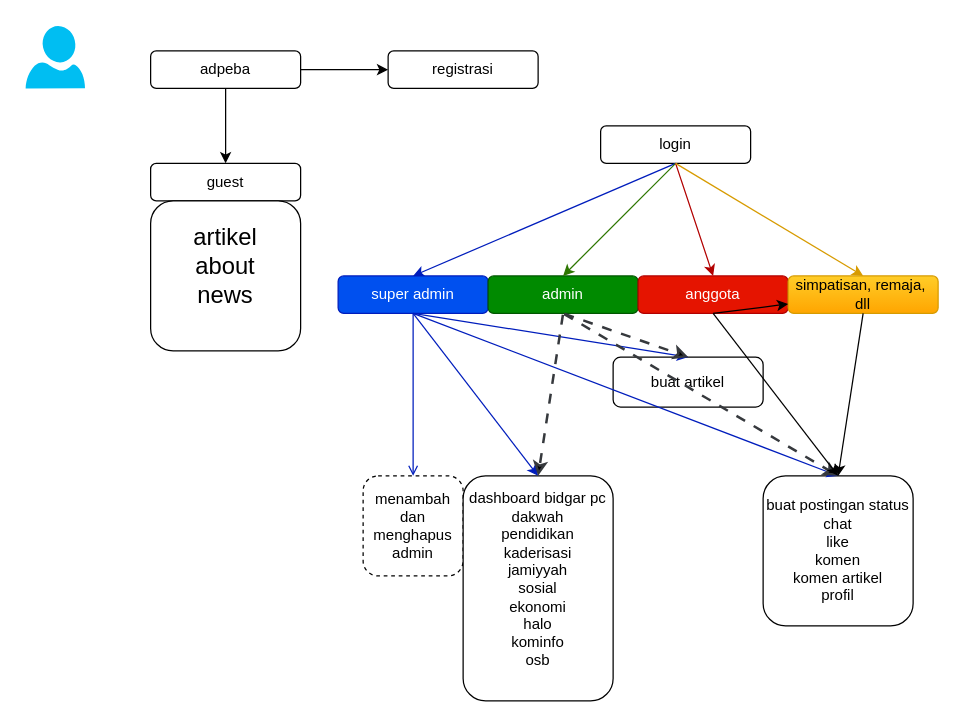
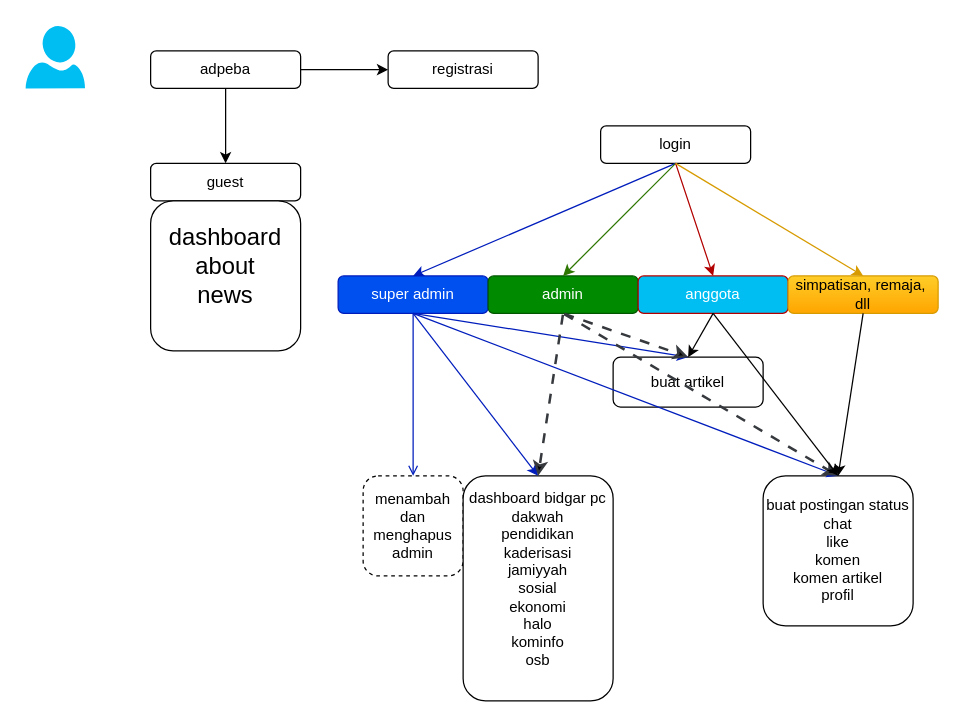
(226, 276) -> (226, 276)
(713, 294) -> (713, 294)
(746, 309) -> (703, 332)
